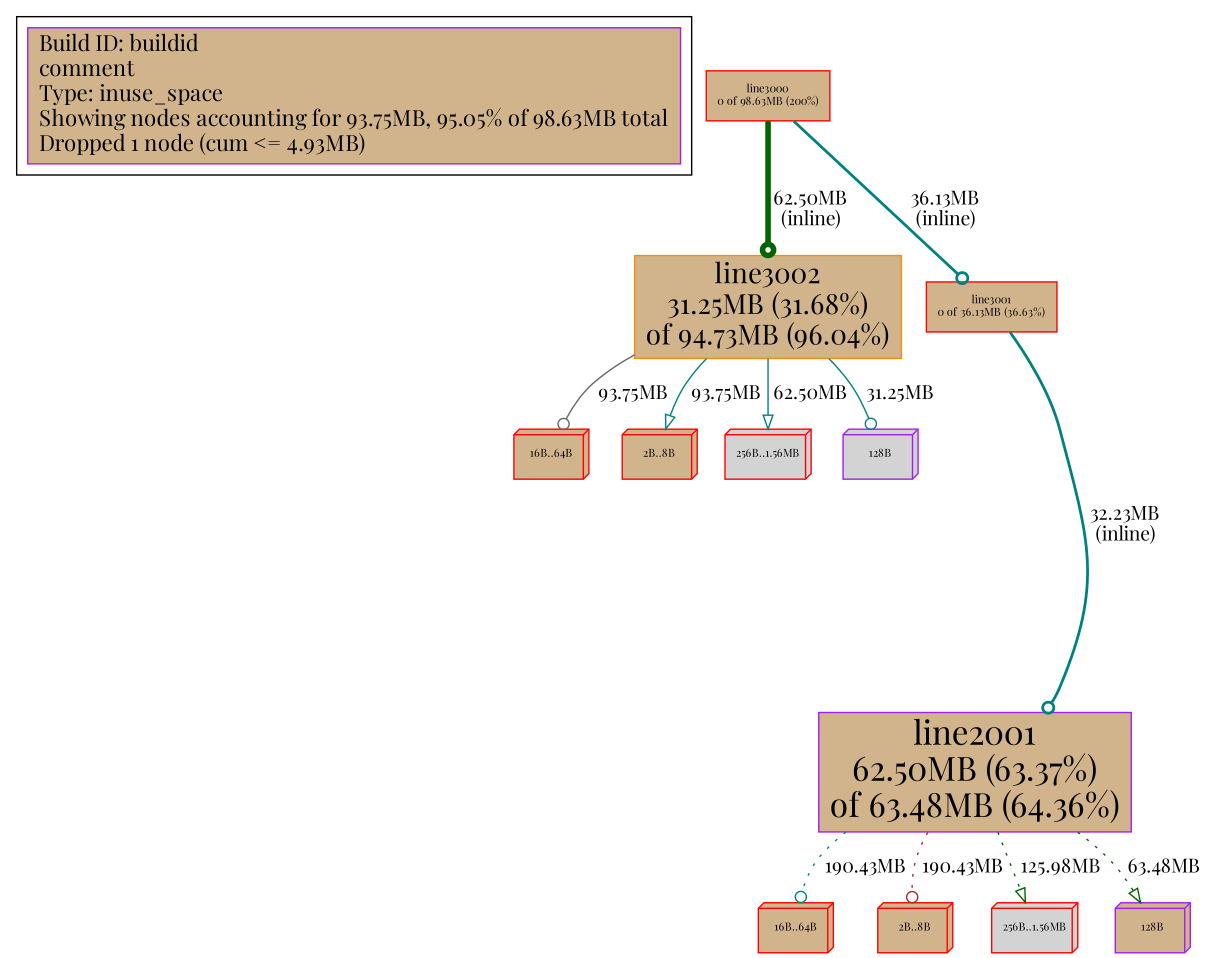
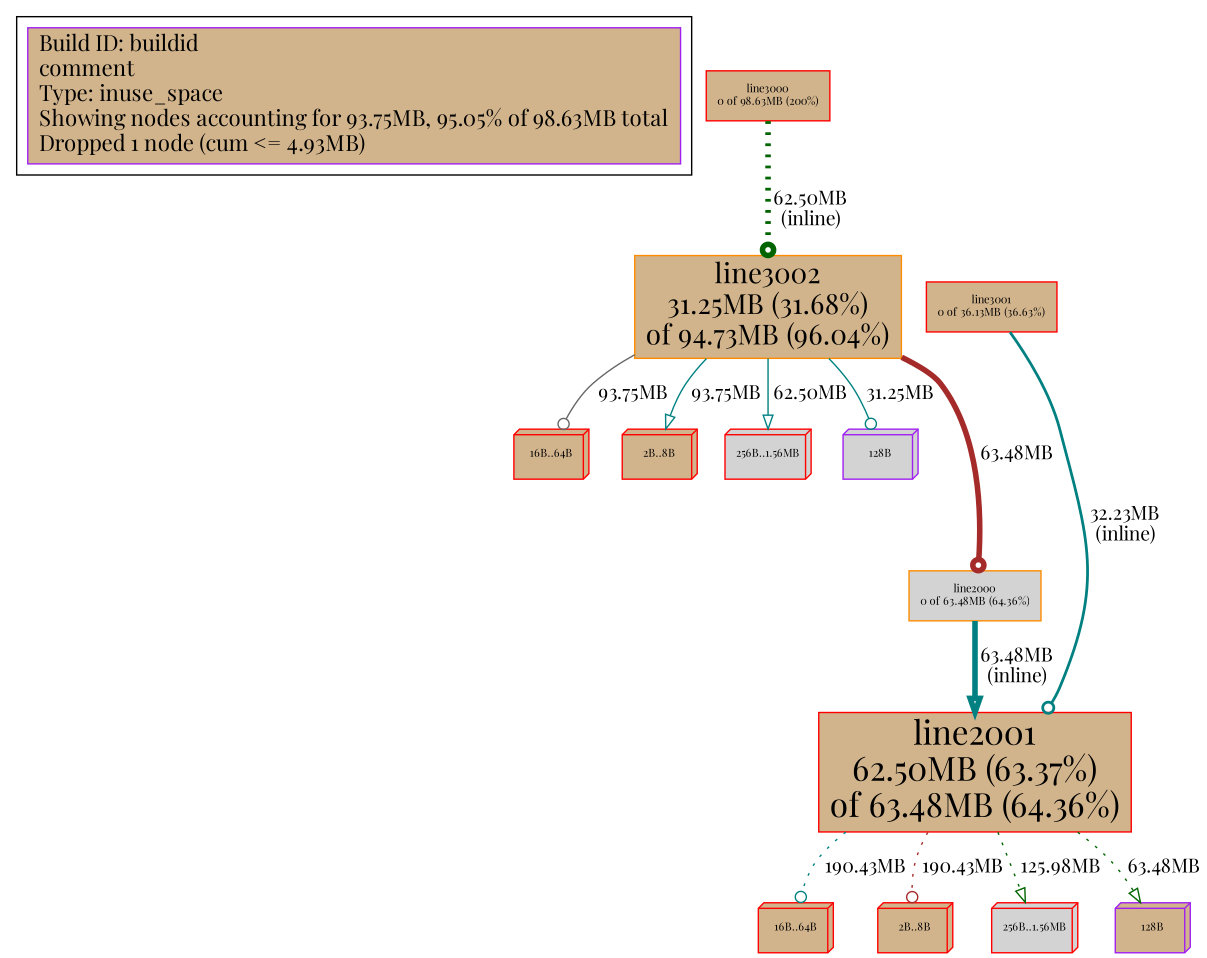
(768, 183) -> (768, 183)
(876, 198) -> none
none -> (975, 596)
(975, 772) -> (975, 772)
